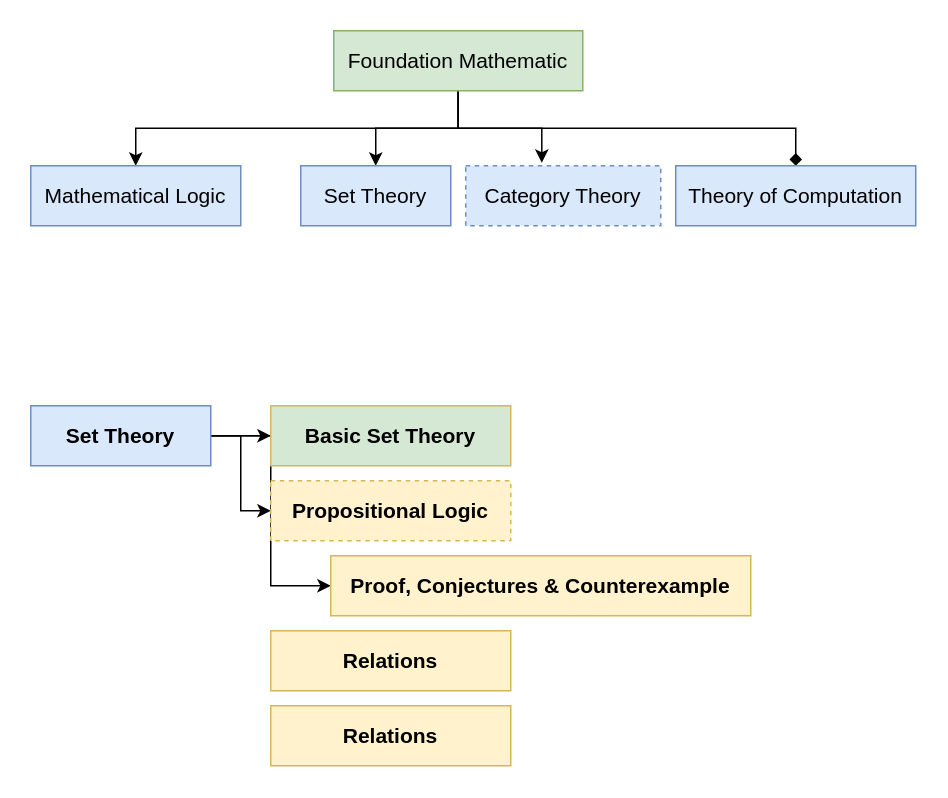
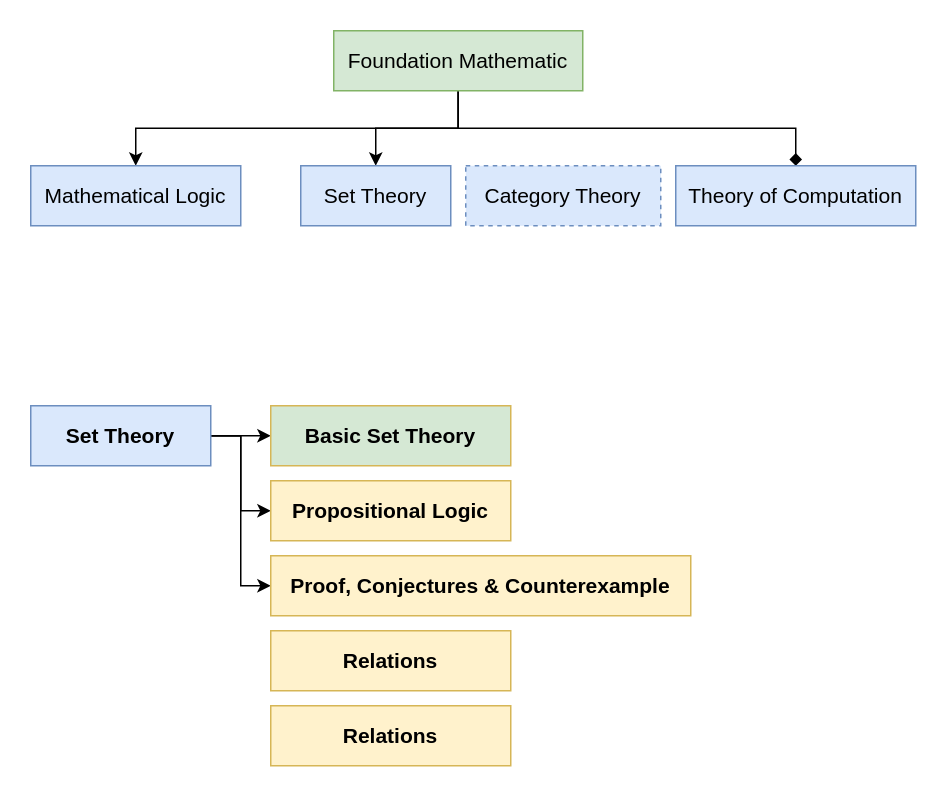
(542, 142) -> none
(391, 511) -> (391, 511)
(541, 586) -> (481, 586)
